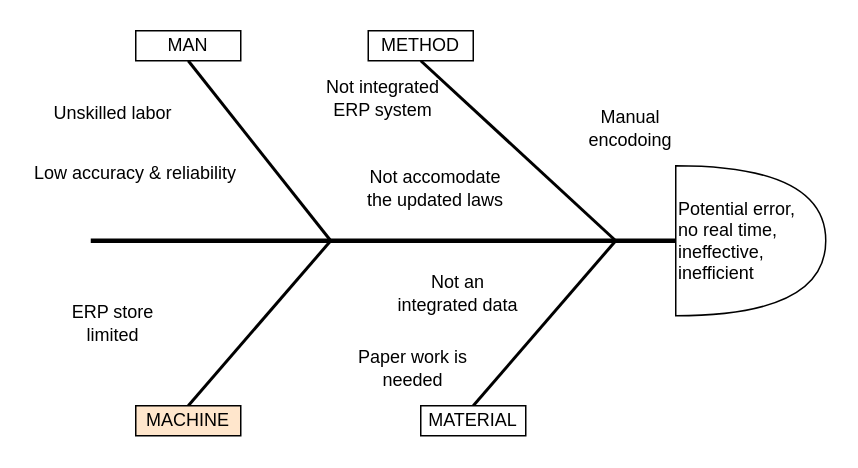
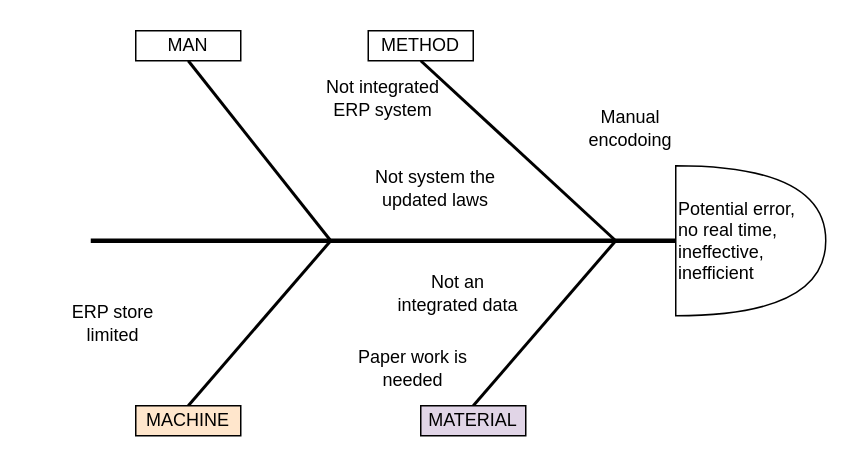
(113, 113) -> none
(136, 173) -> none
(436, 188) -> (436, 188)
(473, 421) -> (473, 421)
